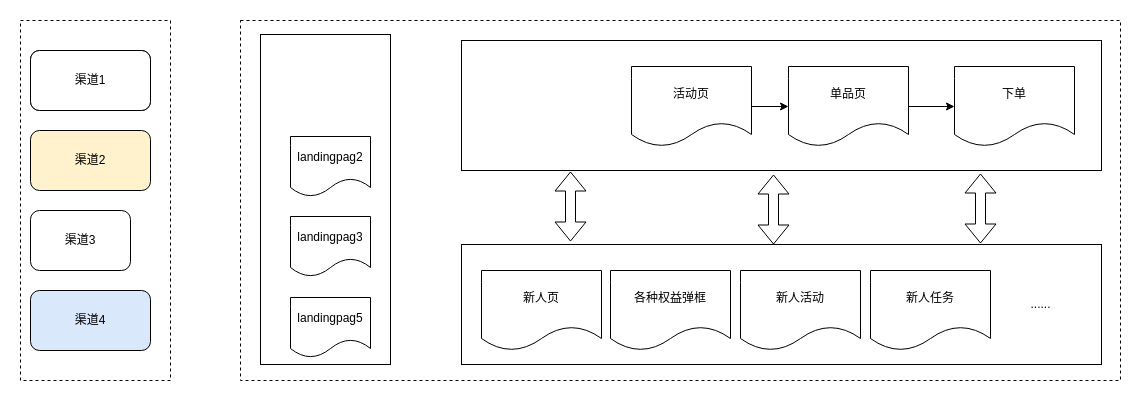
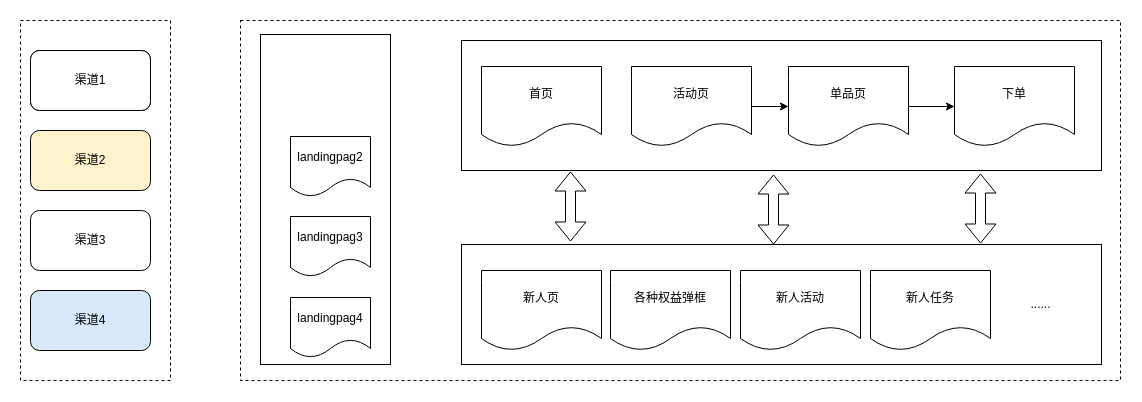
none -> (542, 107)
(81, 241) -> (91, 241)
(331, 319) -> (331, 319)
